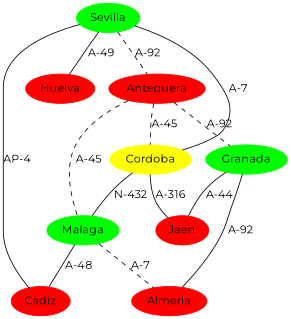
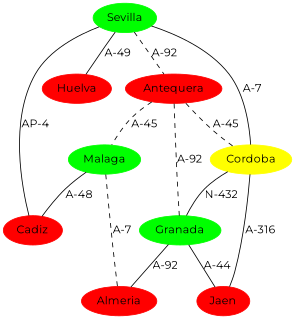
(110, 193) -> (203, 190)
